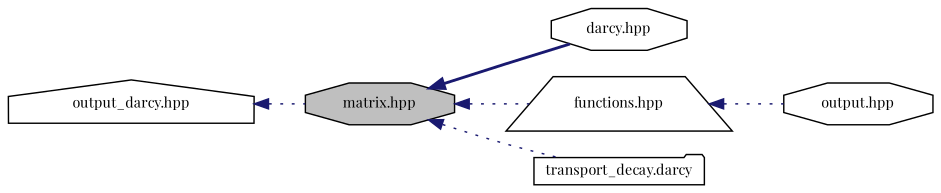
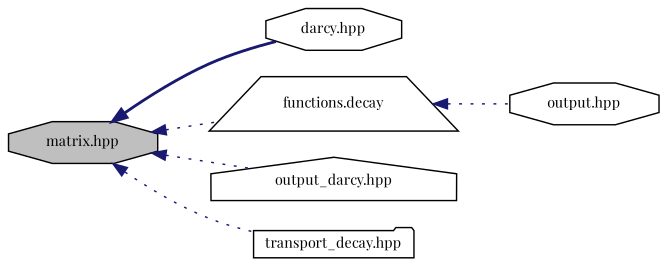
(287, 104) -> (208, 162)
(619, 104) -> (334, 104)
(619, 171) -> (334, 244)
